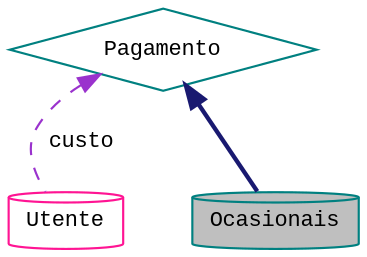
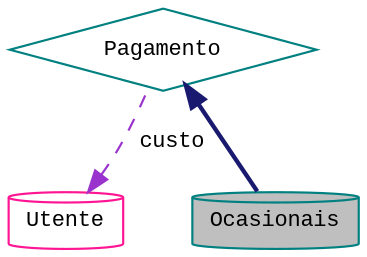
(35, 130) -> (127, 132)
